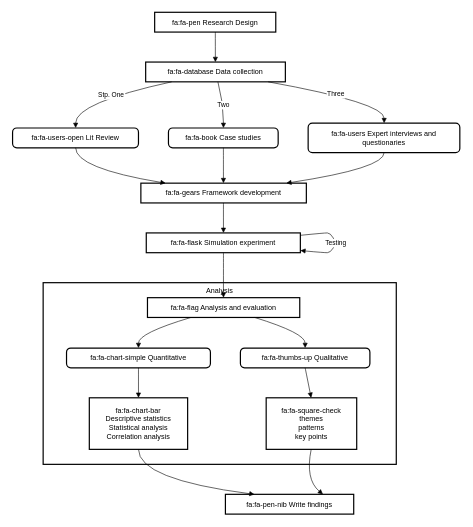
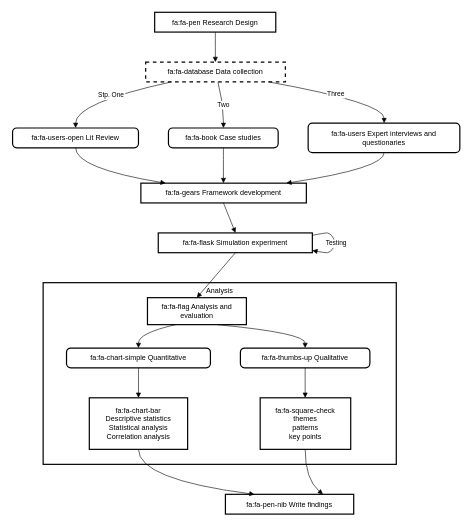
(215, 72) -> (215, 72)
(223, 243) -> (235, 243)
(224, 308) -> (197, 311)
(311, 424) -> (305, 424)
